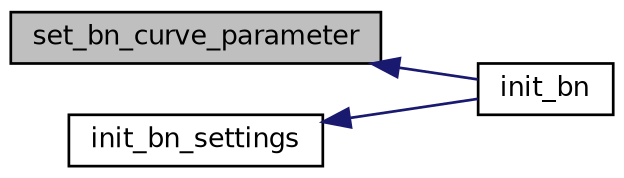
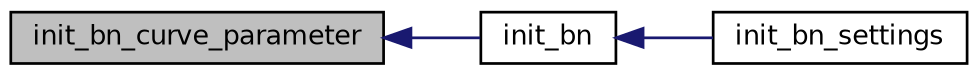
(196, 38) -> (197, 38)
(414, 108) -> (678, 38)
